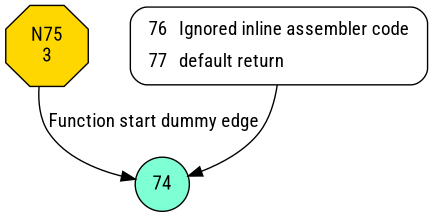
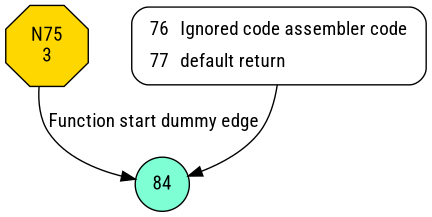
(294, 29) -> (294, 29)
(162, 184) -> (162, 184)
